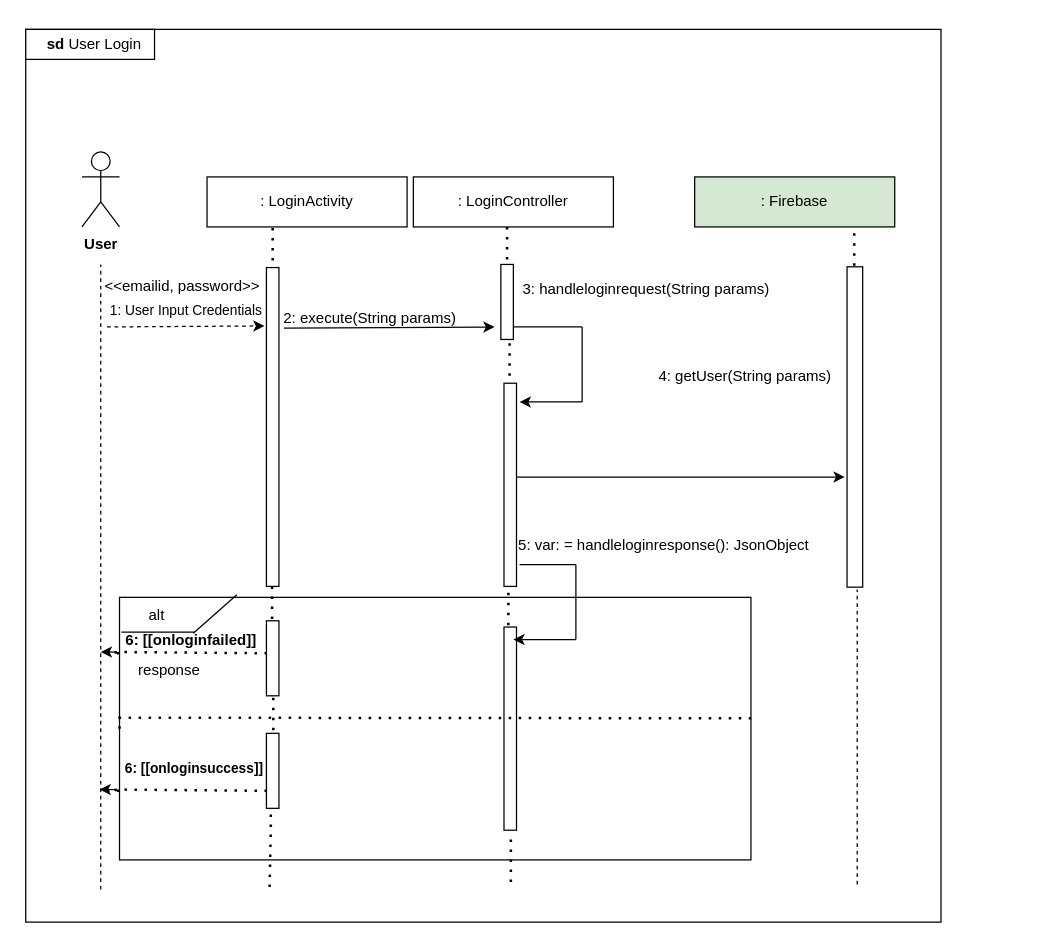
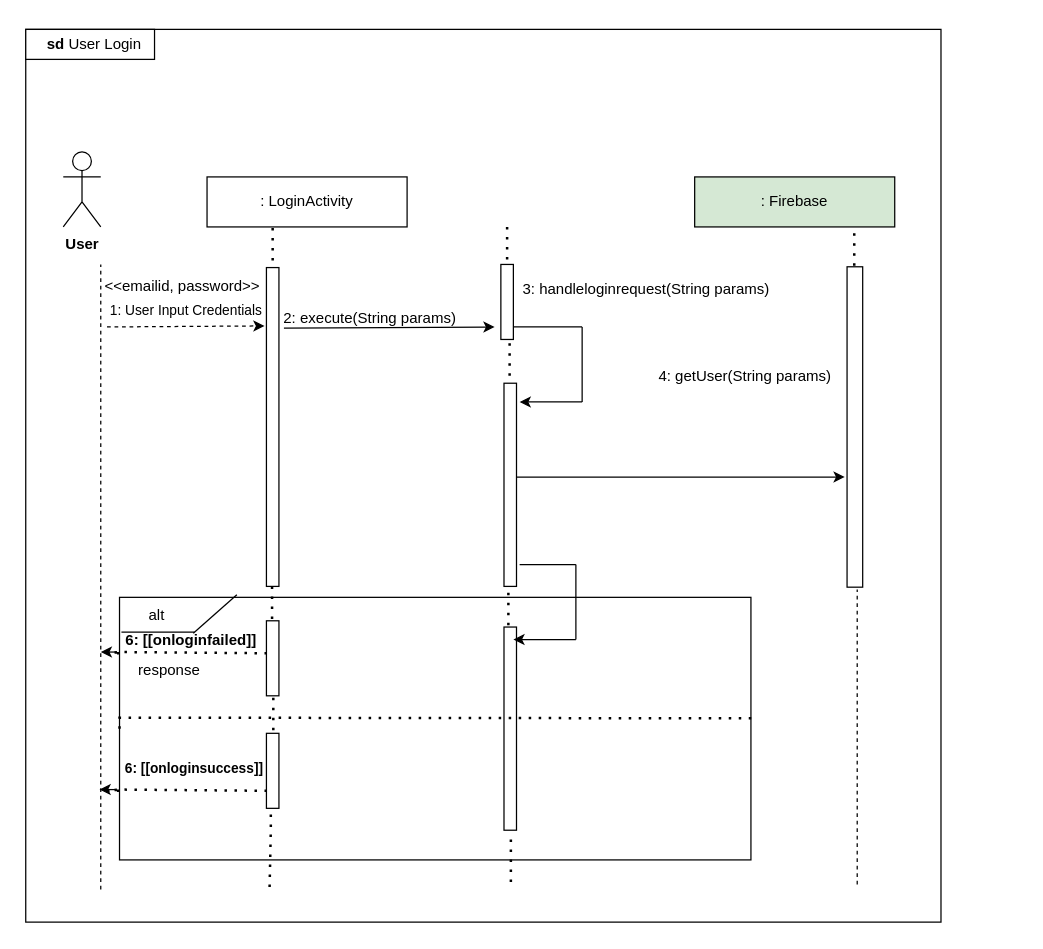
(101, 189) -> (82, 189)
(513, 202) -> none
(663, 546) -> none
